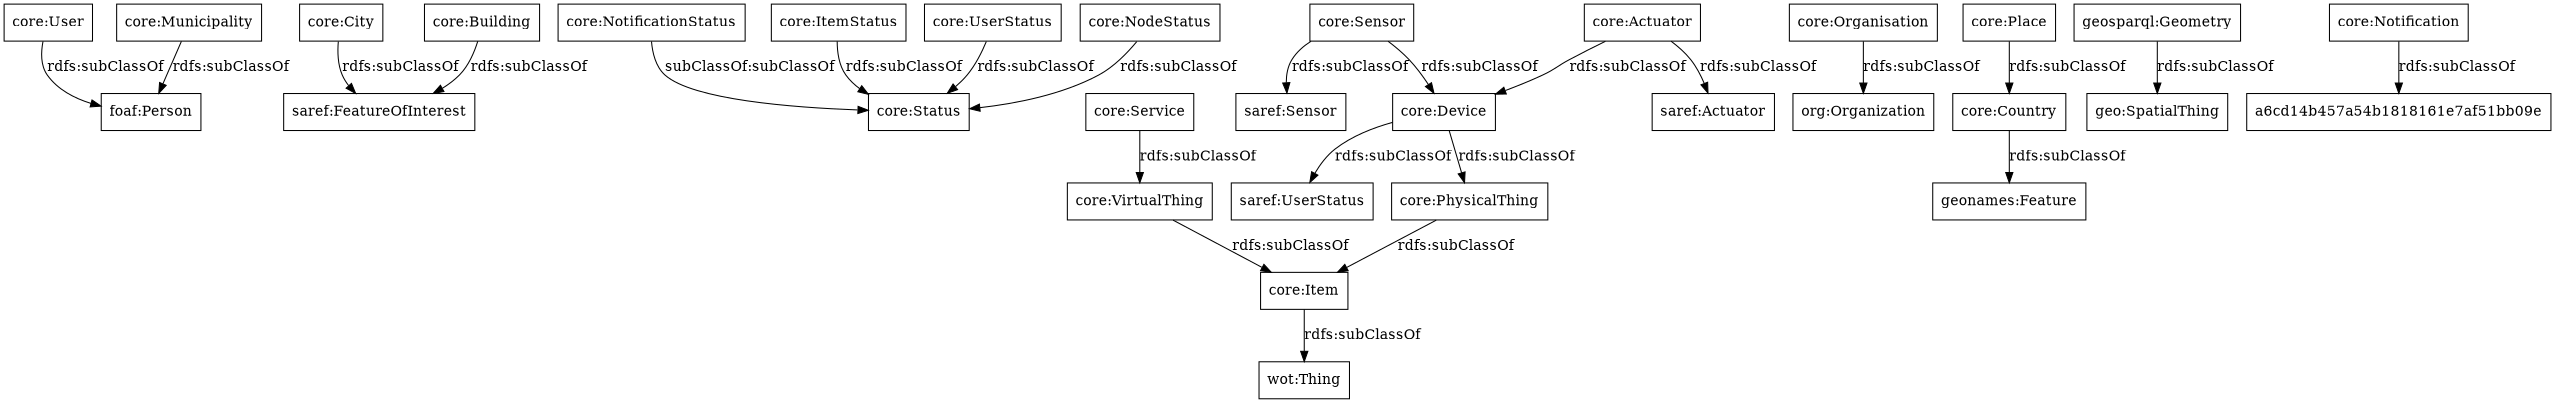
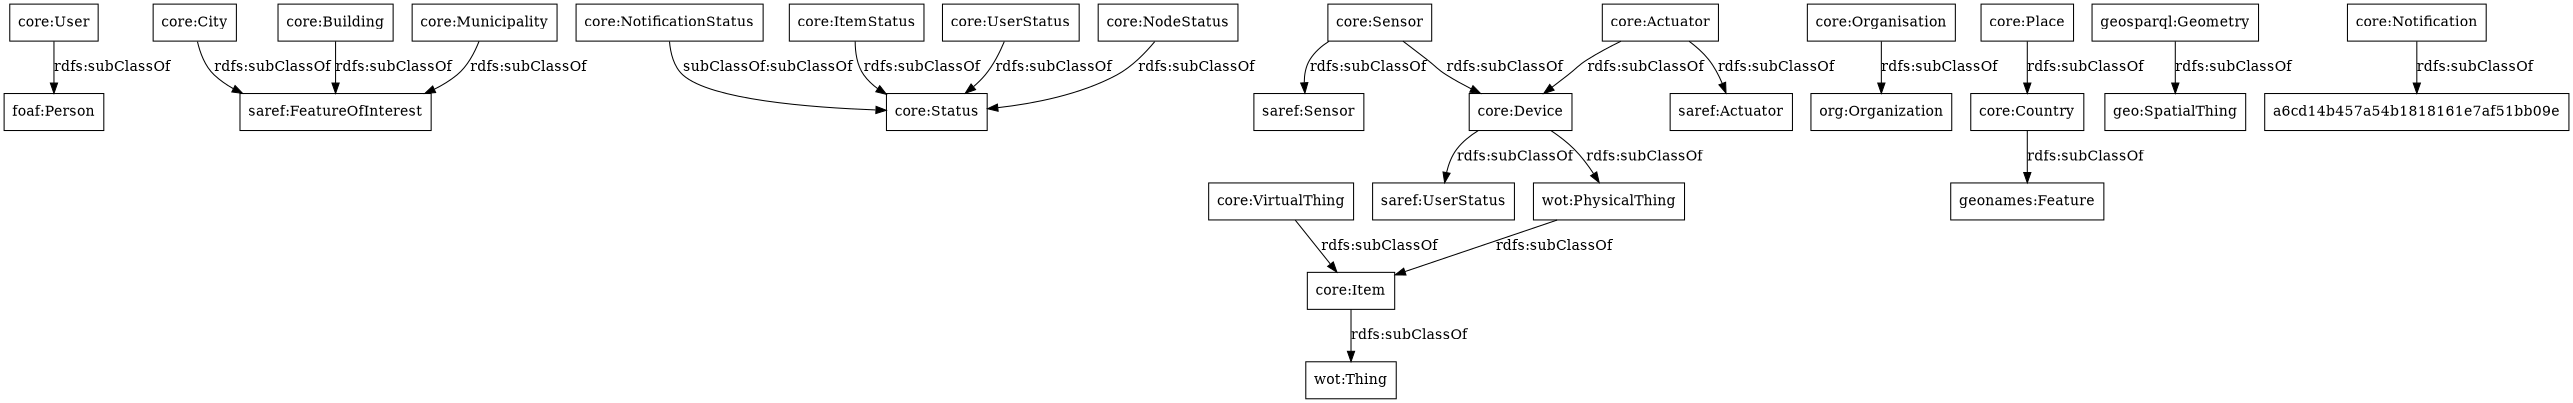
(172, 63) -> (462, 70)
(1140, 112) -> none
(1470, 201) -> (1609, 201)
